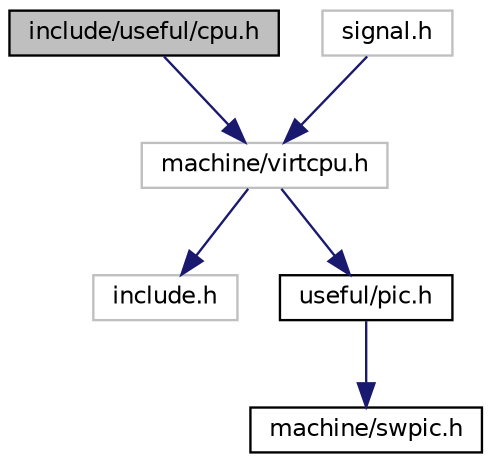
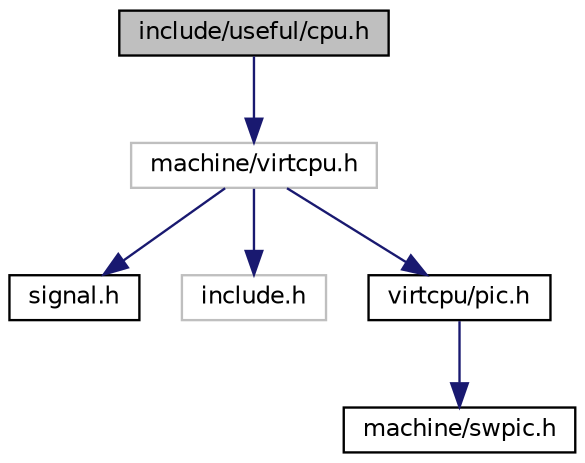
(387, 33) -> (74, 298)
(334, 91) -> (174, 224)
(366, 298) -> (460, 298)
